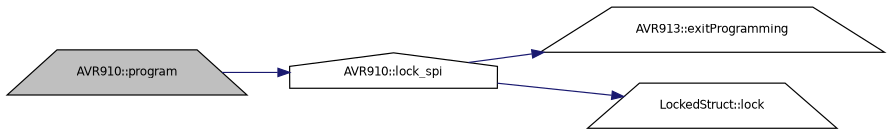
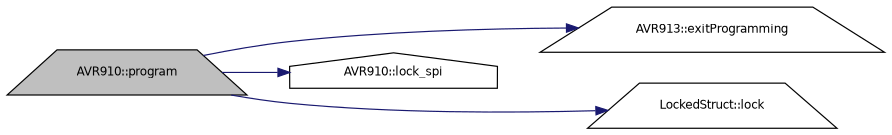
(500, 58) -> (384, 34)
(555, 89) -> (413, 111)
